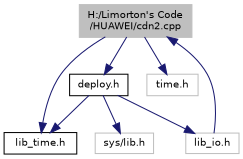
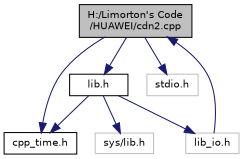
(136, 21) -> (136, 21)
(99, 85) -> (99, 85)
(172, 85) -> (172, 85)
(40, 143) -> (40, 143)
